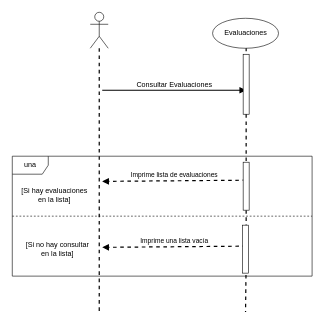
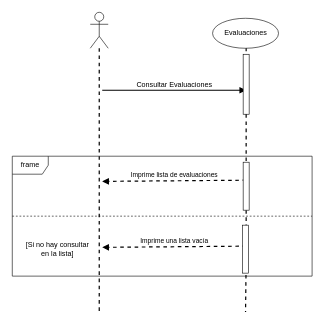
(30, 165) -> (30, 165)
(54, 195) -> none
